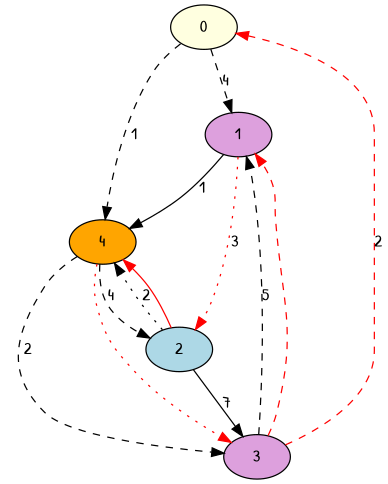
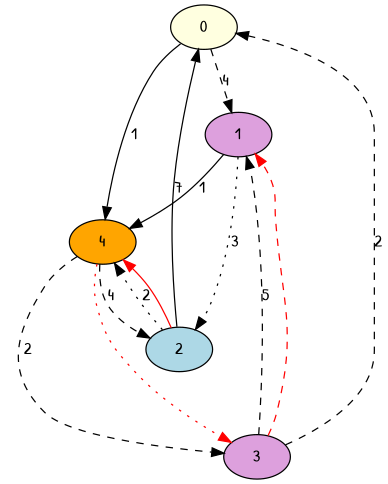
(130, 118) -> (130, 118)
(374, 225) -> (374, 225)
(229, 240) -> (229, 240)
(214, 398) -> (173, 193)
